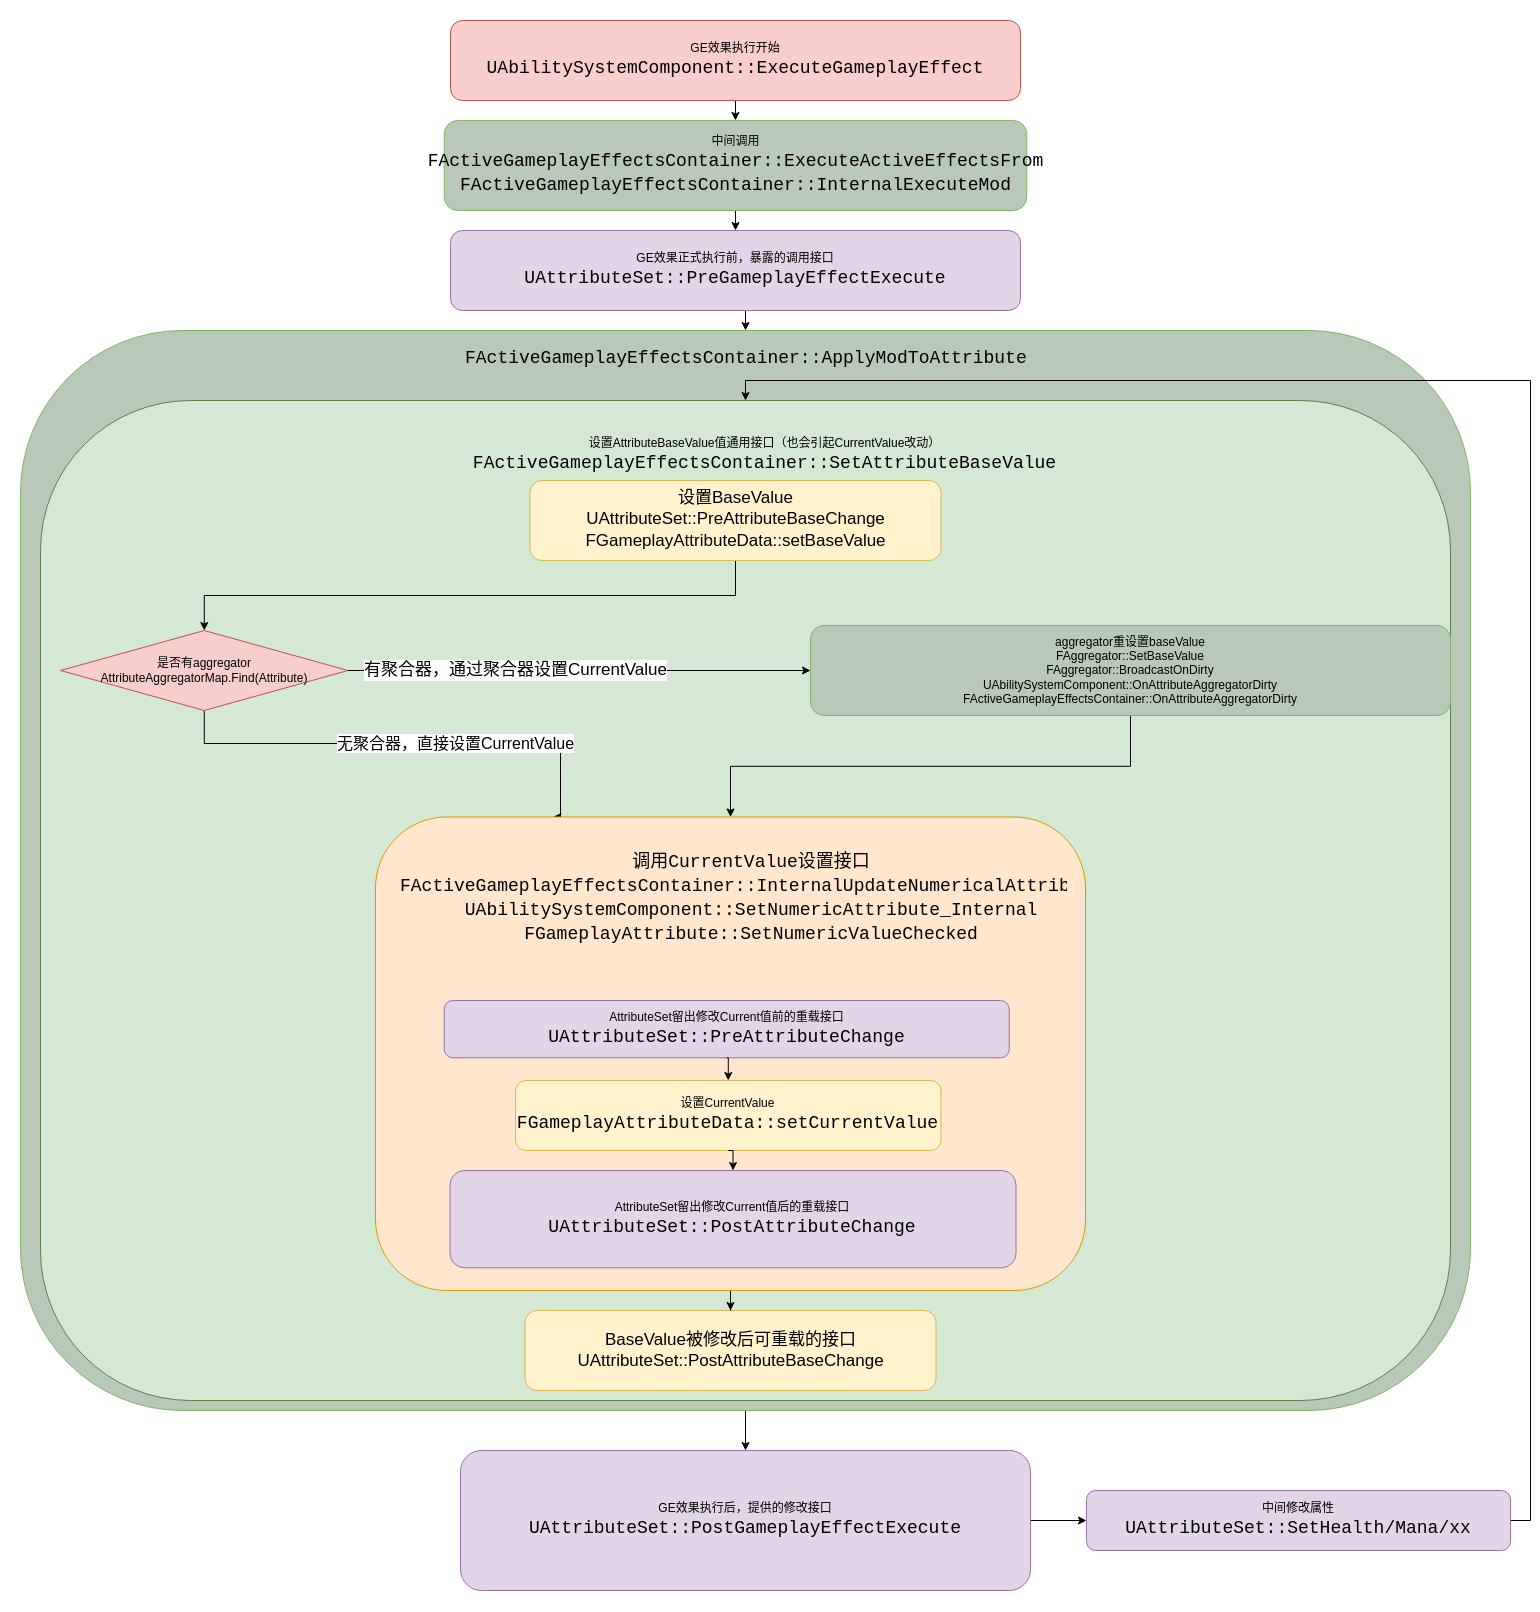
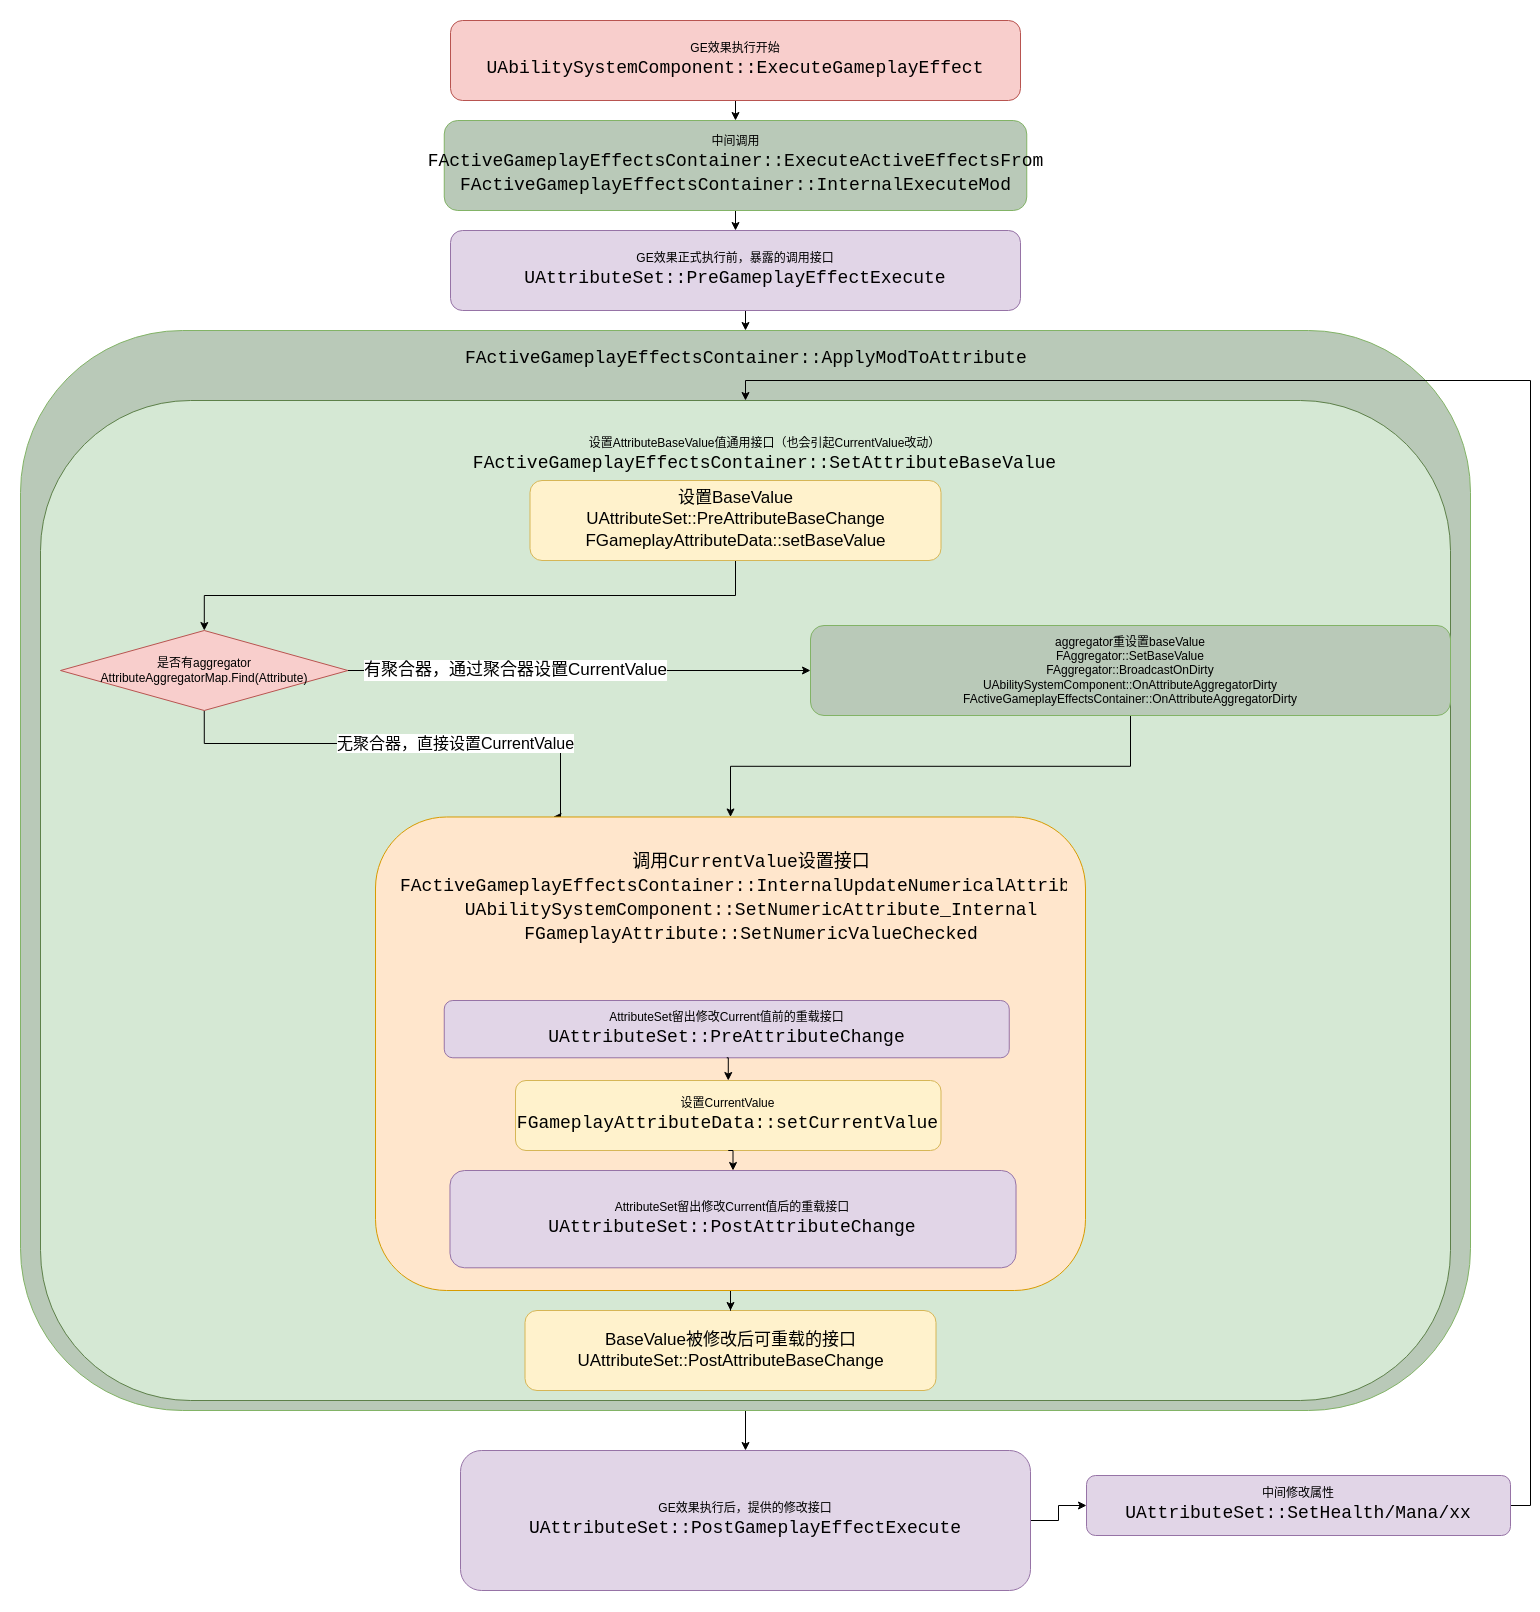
(1299, 1521) -> (1299, 1506)
